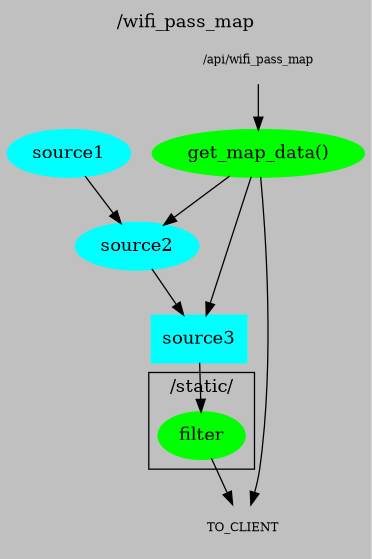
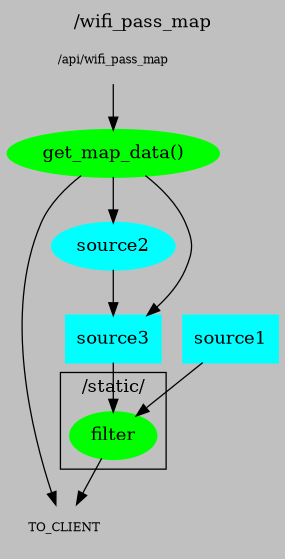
(69, 153) -> (231, 339)
(99, 195) -> (175, 385)
